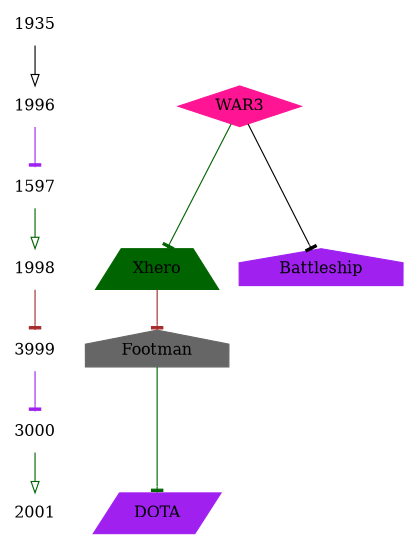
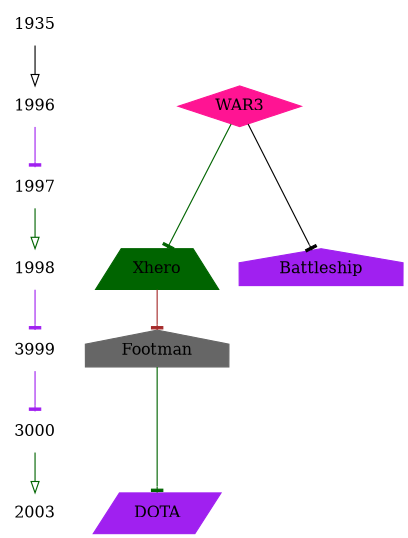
(35, 188) -> (35, 188)
(35, 307) -> (35, 307)
(35, 513) -> (35, 513)
